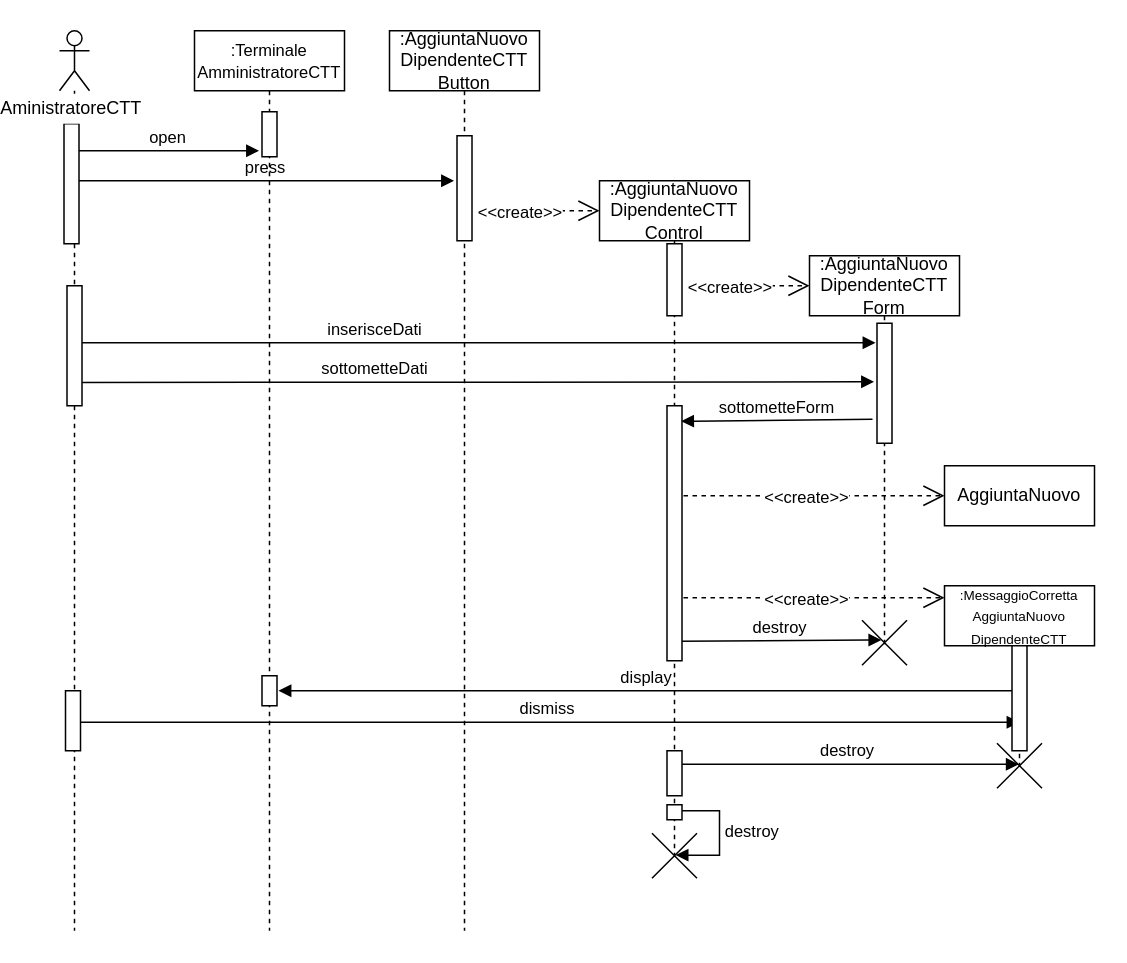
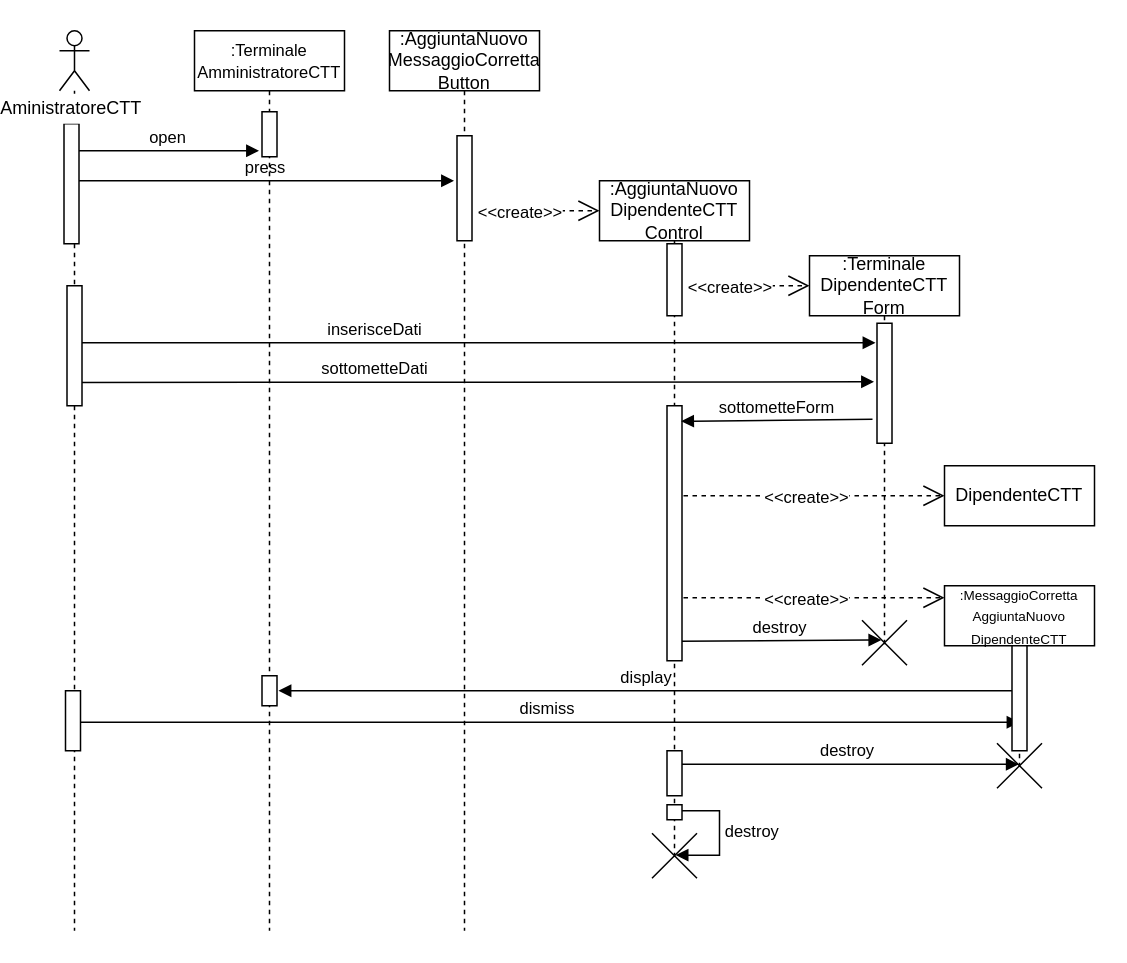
(464, 61) -> (464, 61)
(884, 286) -> (884, 286)
(1019, 496) -> (1019, 496)
